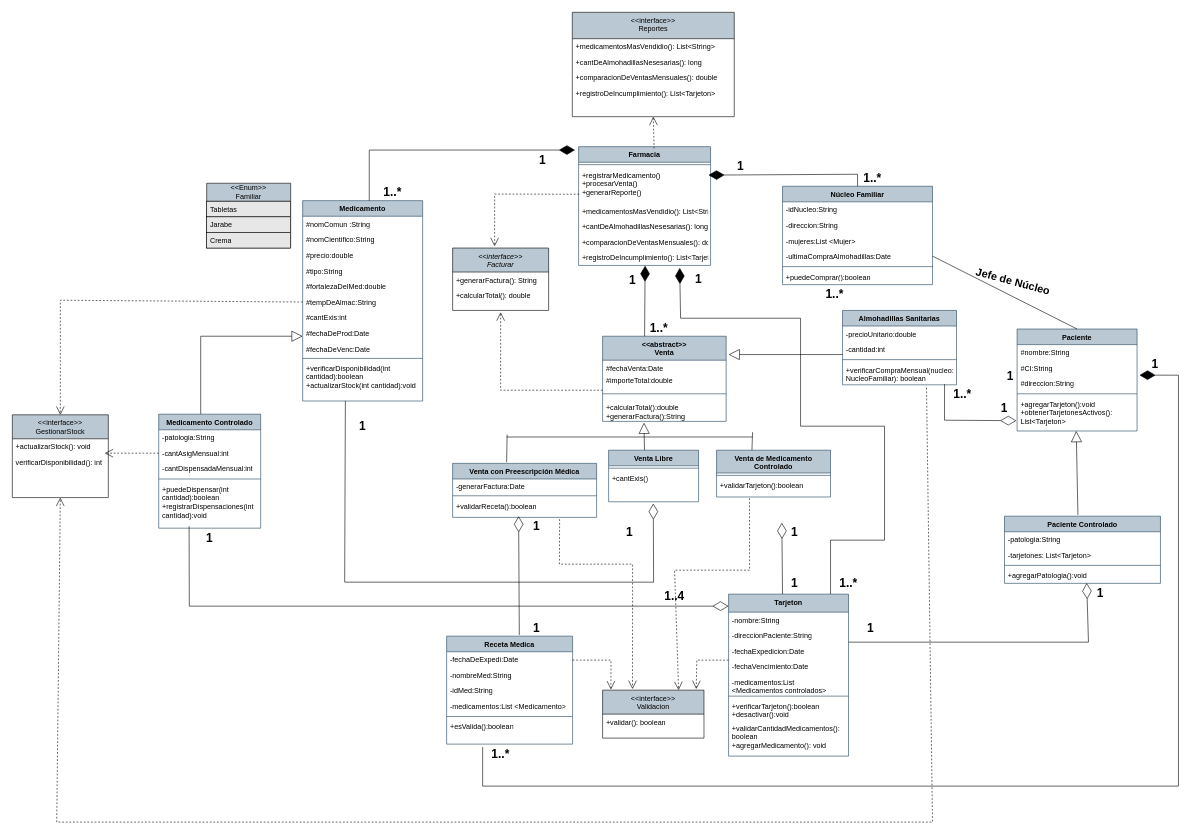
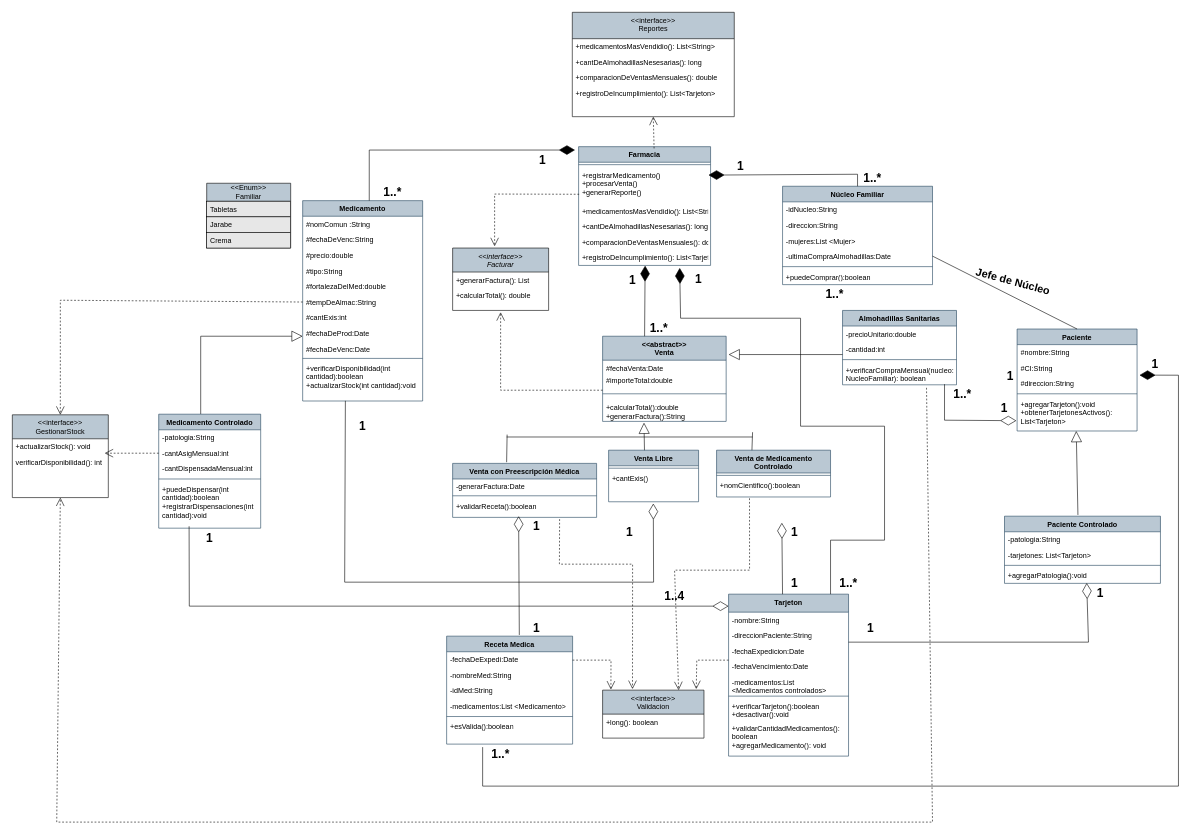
(344, 240) -> (343, 240)
(504, 280) -> (500, 280)
(769, 486) -> (764, 486)
(640, 722) -> (635, 722)
